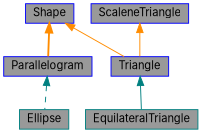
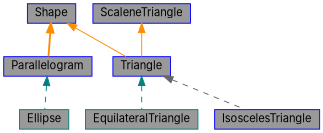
(141, 97) -> (142, 97)
none -> (267, 119)
